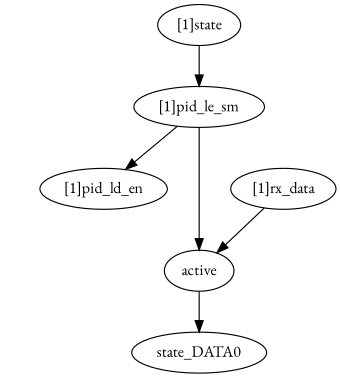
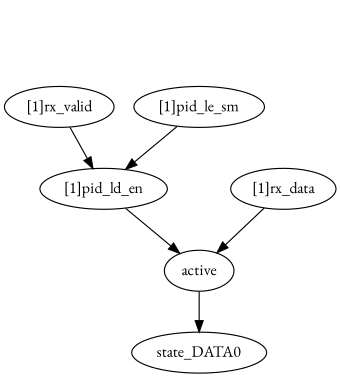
(199, 25) -> none
none -> (59, 107)
(199, 183) -> (148, 227)
